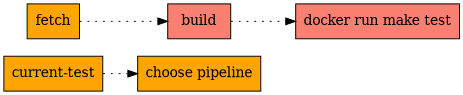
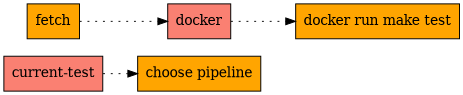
(199, 21) -> (199, 21)
(378, 21) -> (378, 21)
(53, 74) -> (53, 74)
